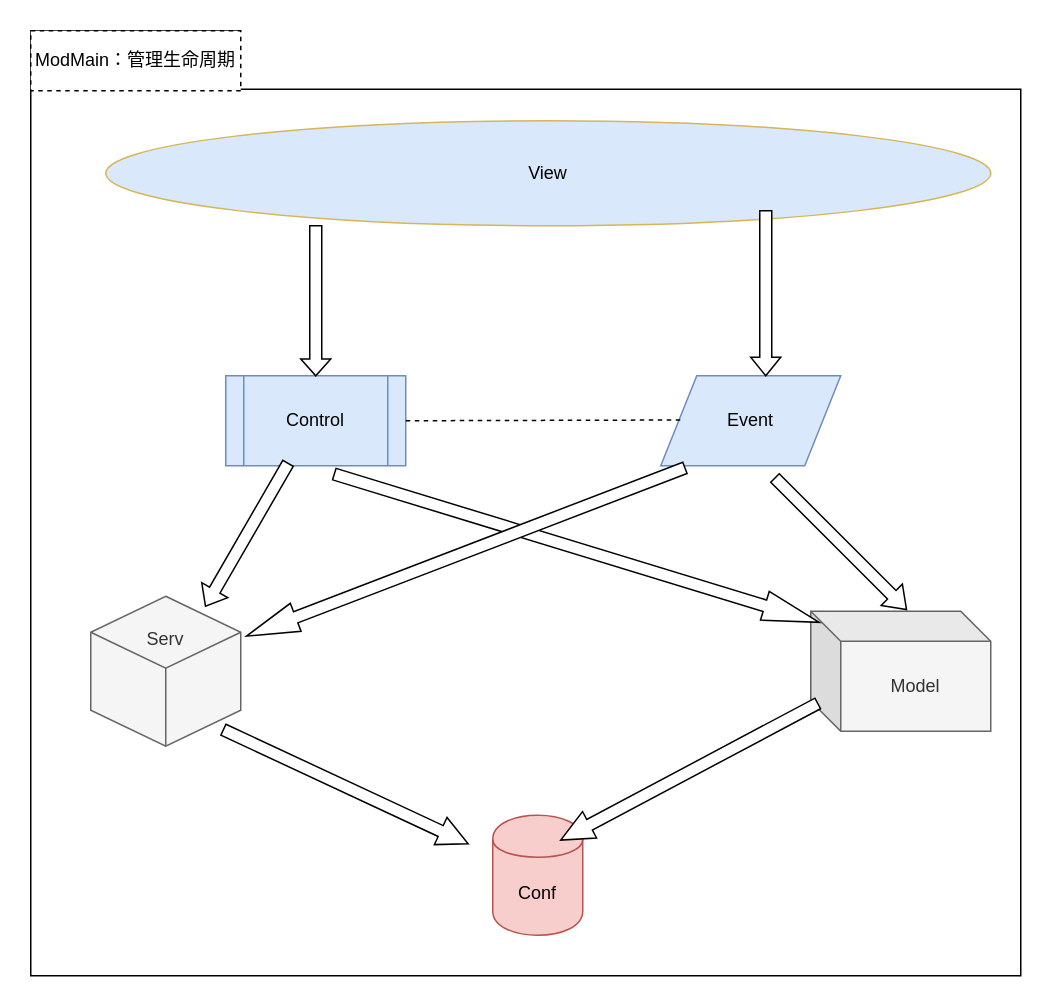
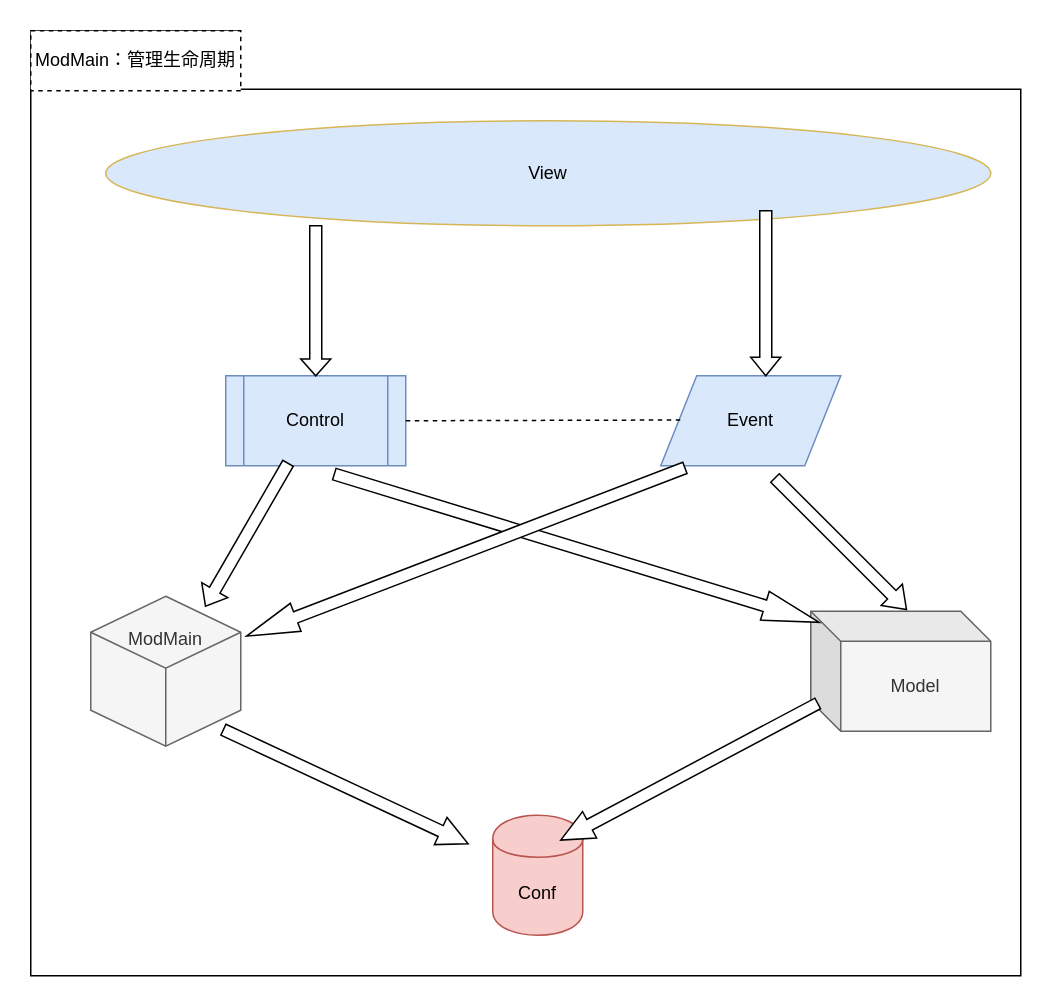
(166, 671) -> (166, 671)
